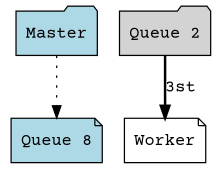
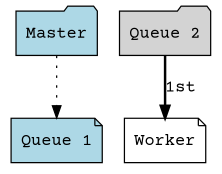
(180, 87) -> (180, 87)
(57, 140) -> (57, 140)
